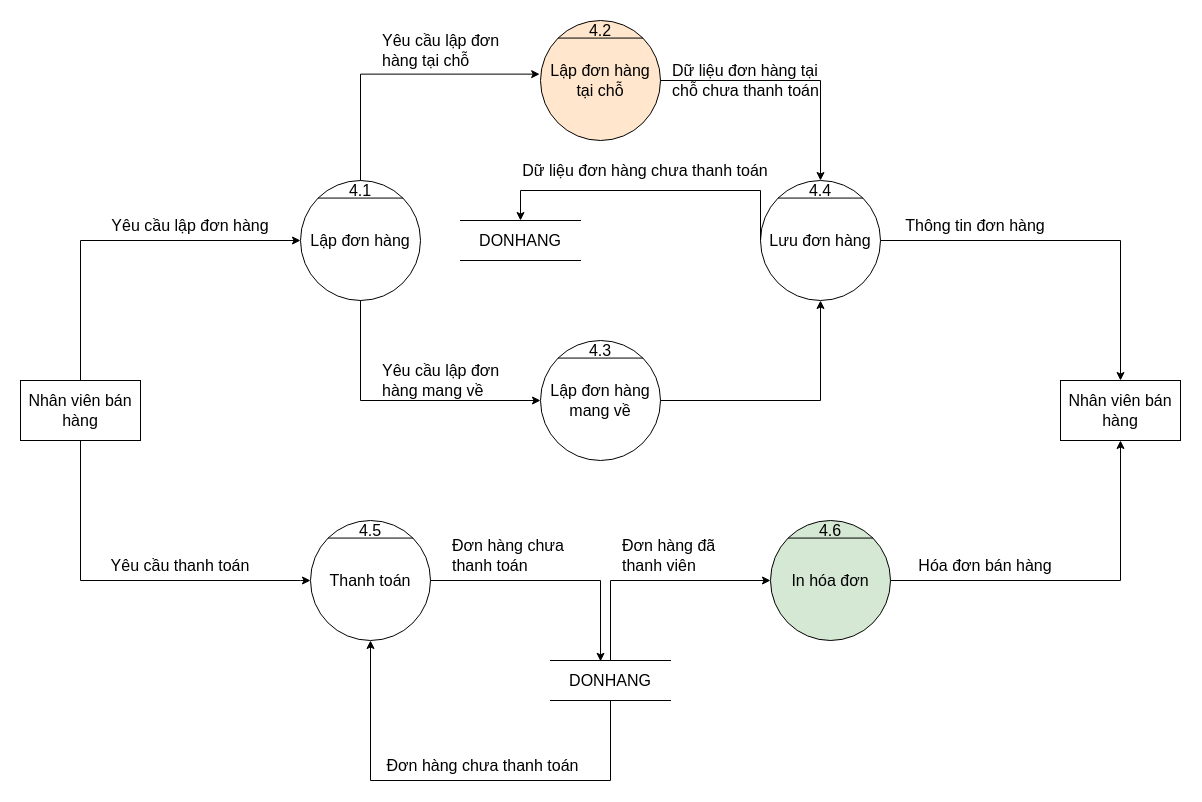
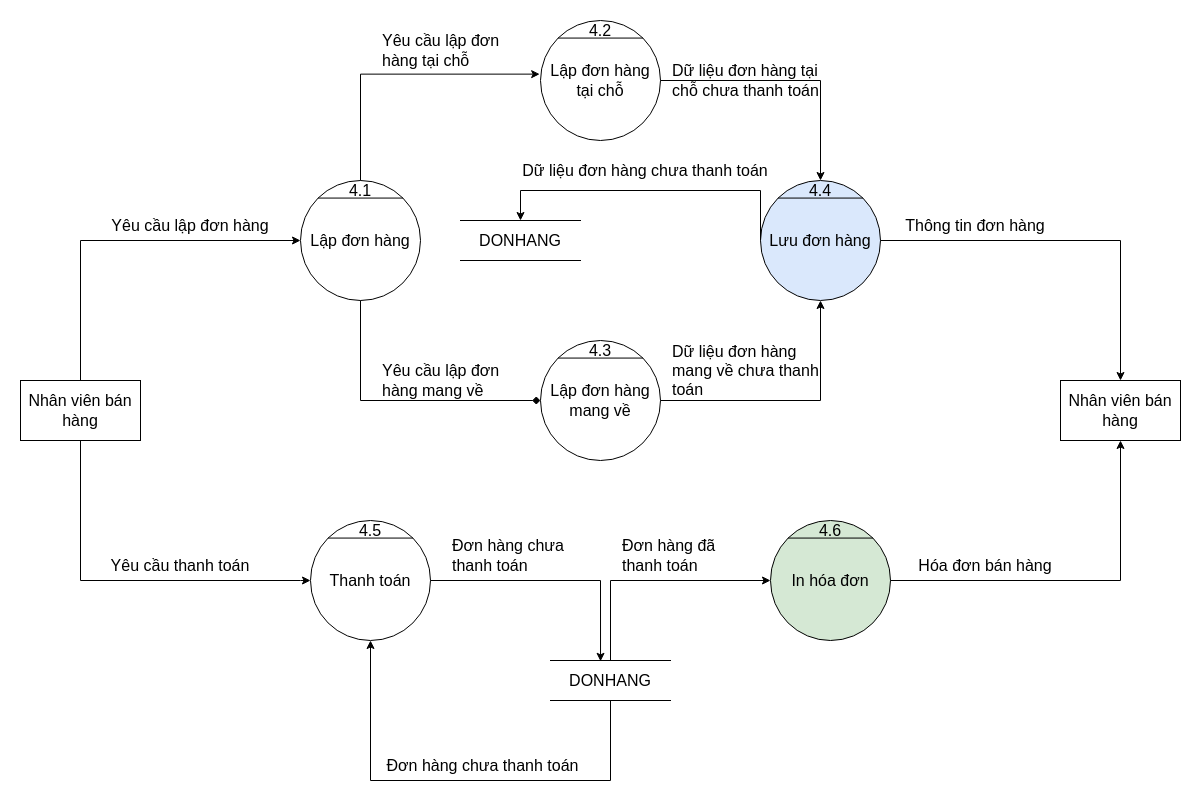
(601, 81) -> (601, 81)
(821, 241) -> (821, 241)
none -> (756, 371)
(532, 401) -> (532, 401)
(682, 556) -> (682, 556)
